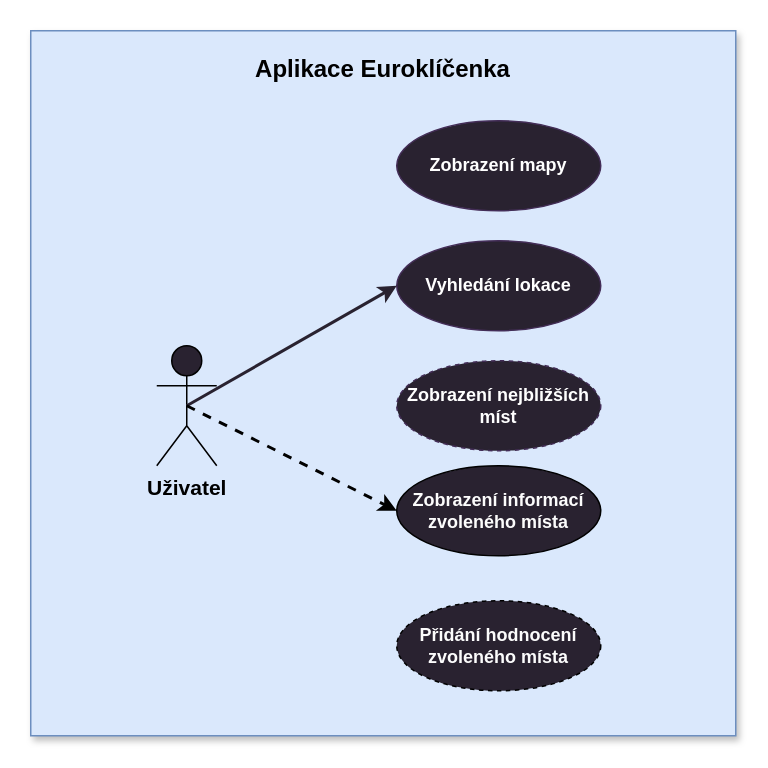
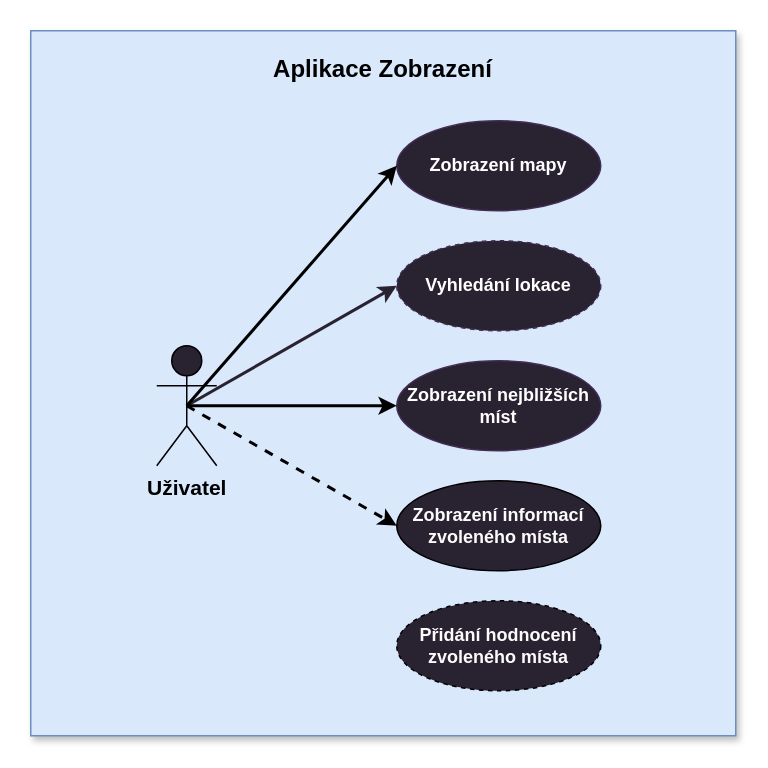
(383, 68) -> (383, 68)
(499, 286) -> (499, 286)
none -> (290, 288)
none -> (288, 406)
(499, 406) -> (499, 406)
(499, 511) -> (499, 526)
